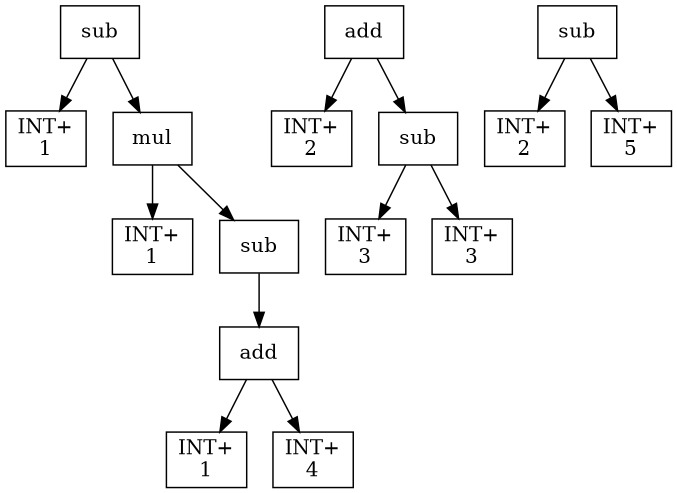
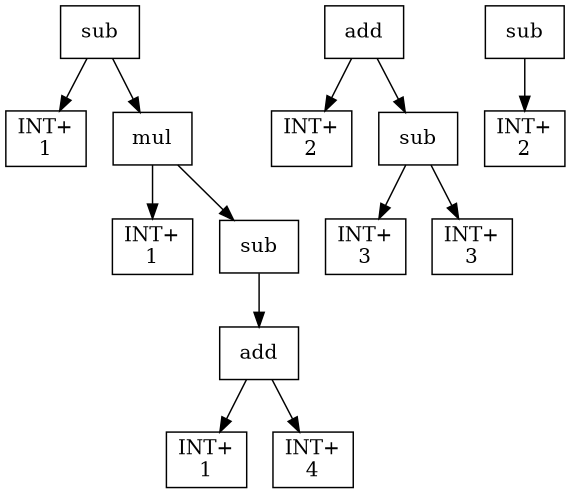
(631, 139) -> none
